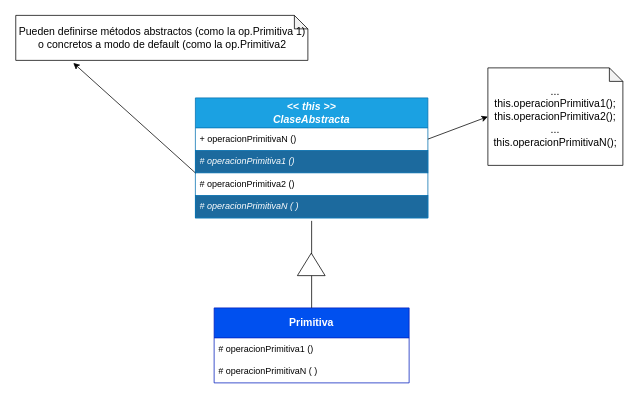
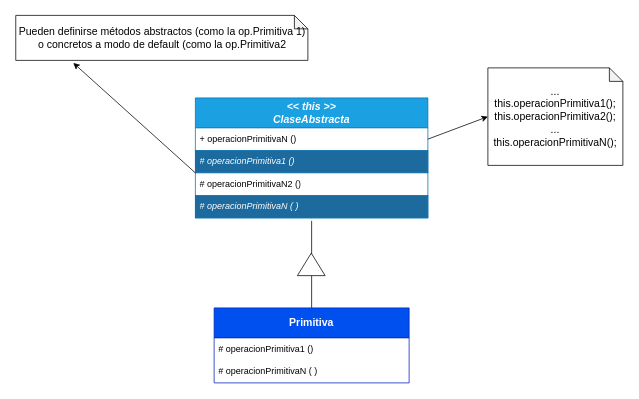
(253, 184) -> (256, 184)
